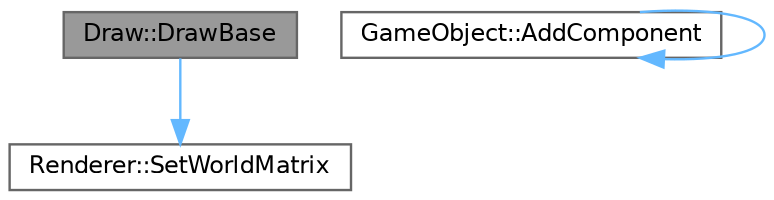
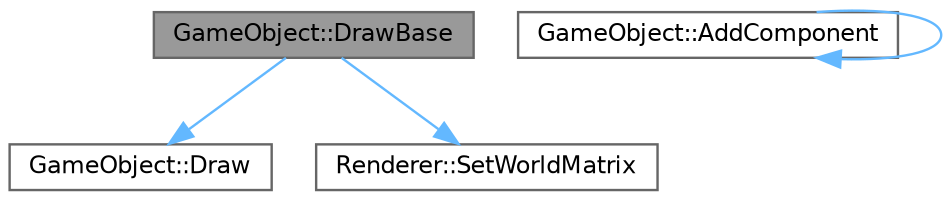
(180, 35) -> (314, 35)
none -> (141, 167)
